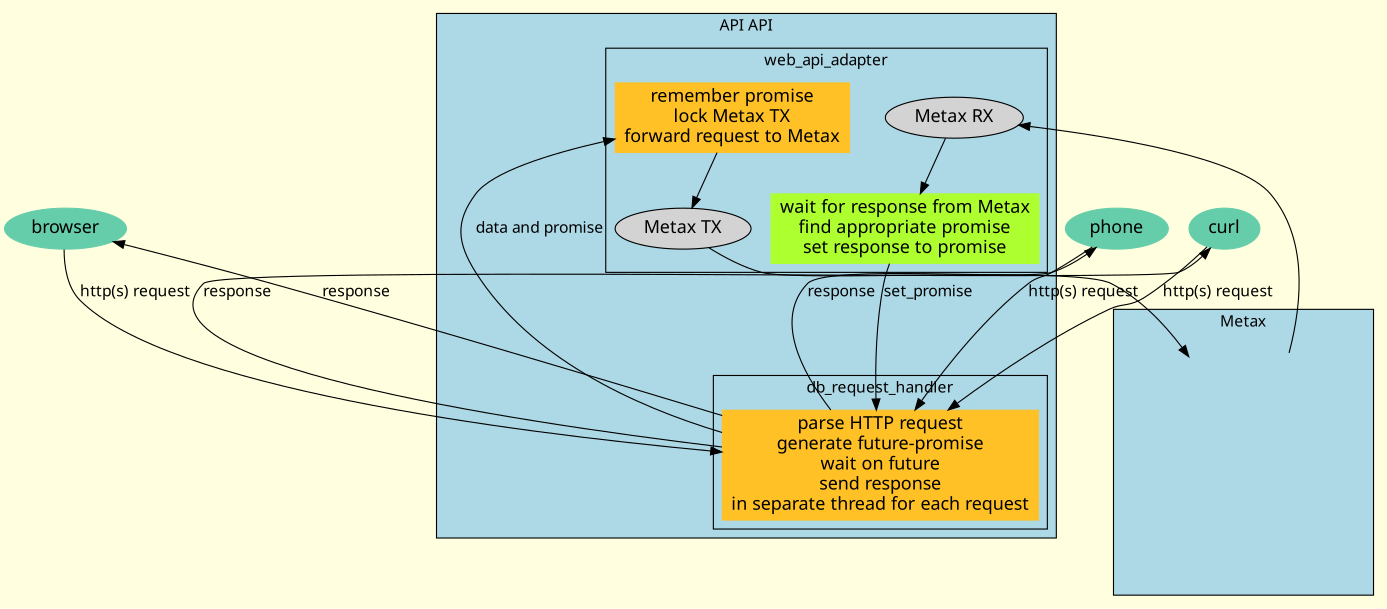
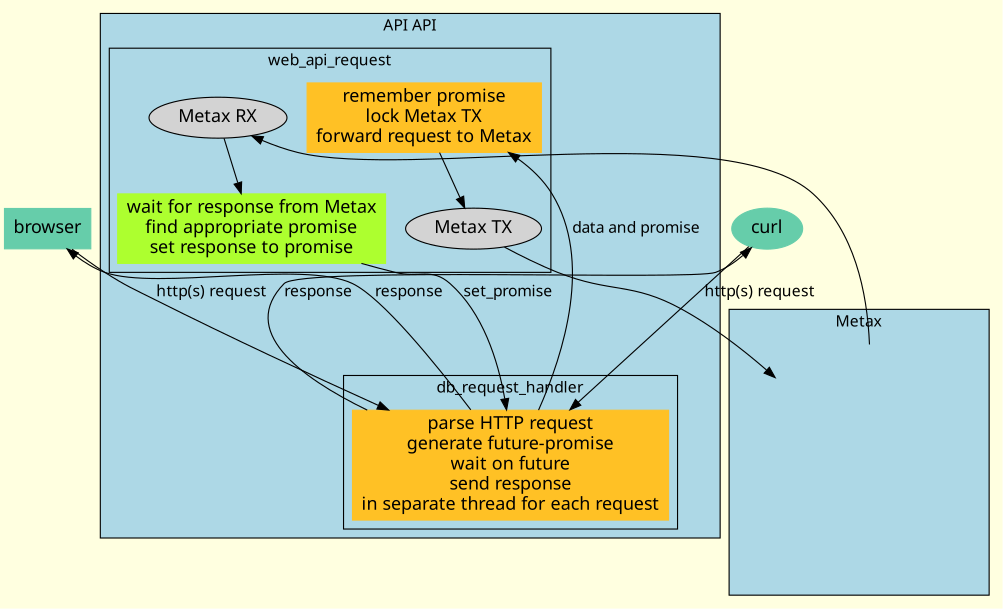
(827, 61) -> (330, 61)
(66, 229) -> (48, 229)
(1117, 229) -> none
